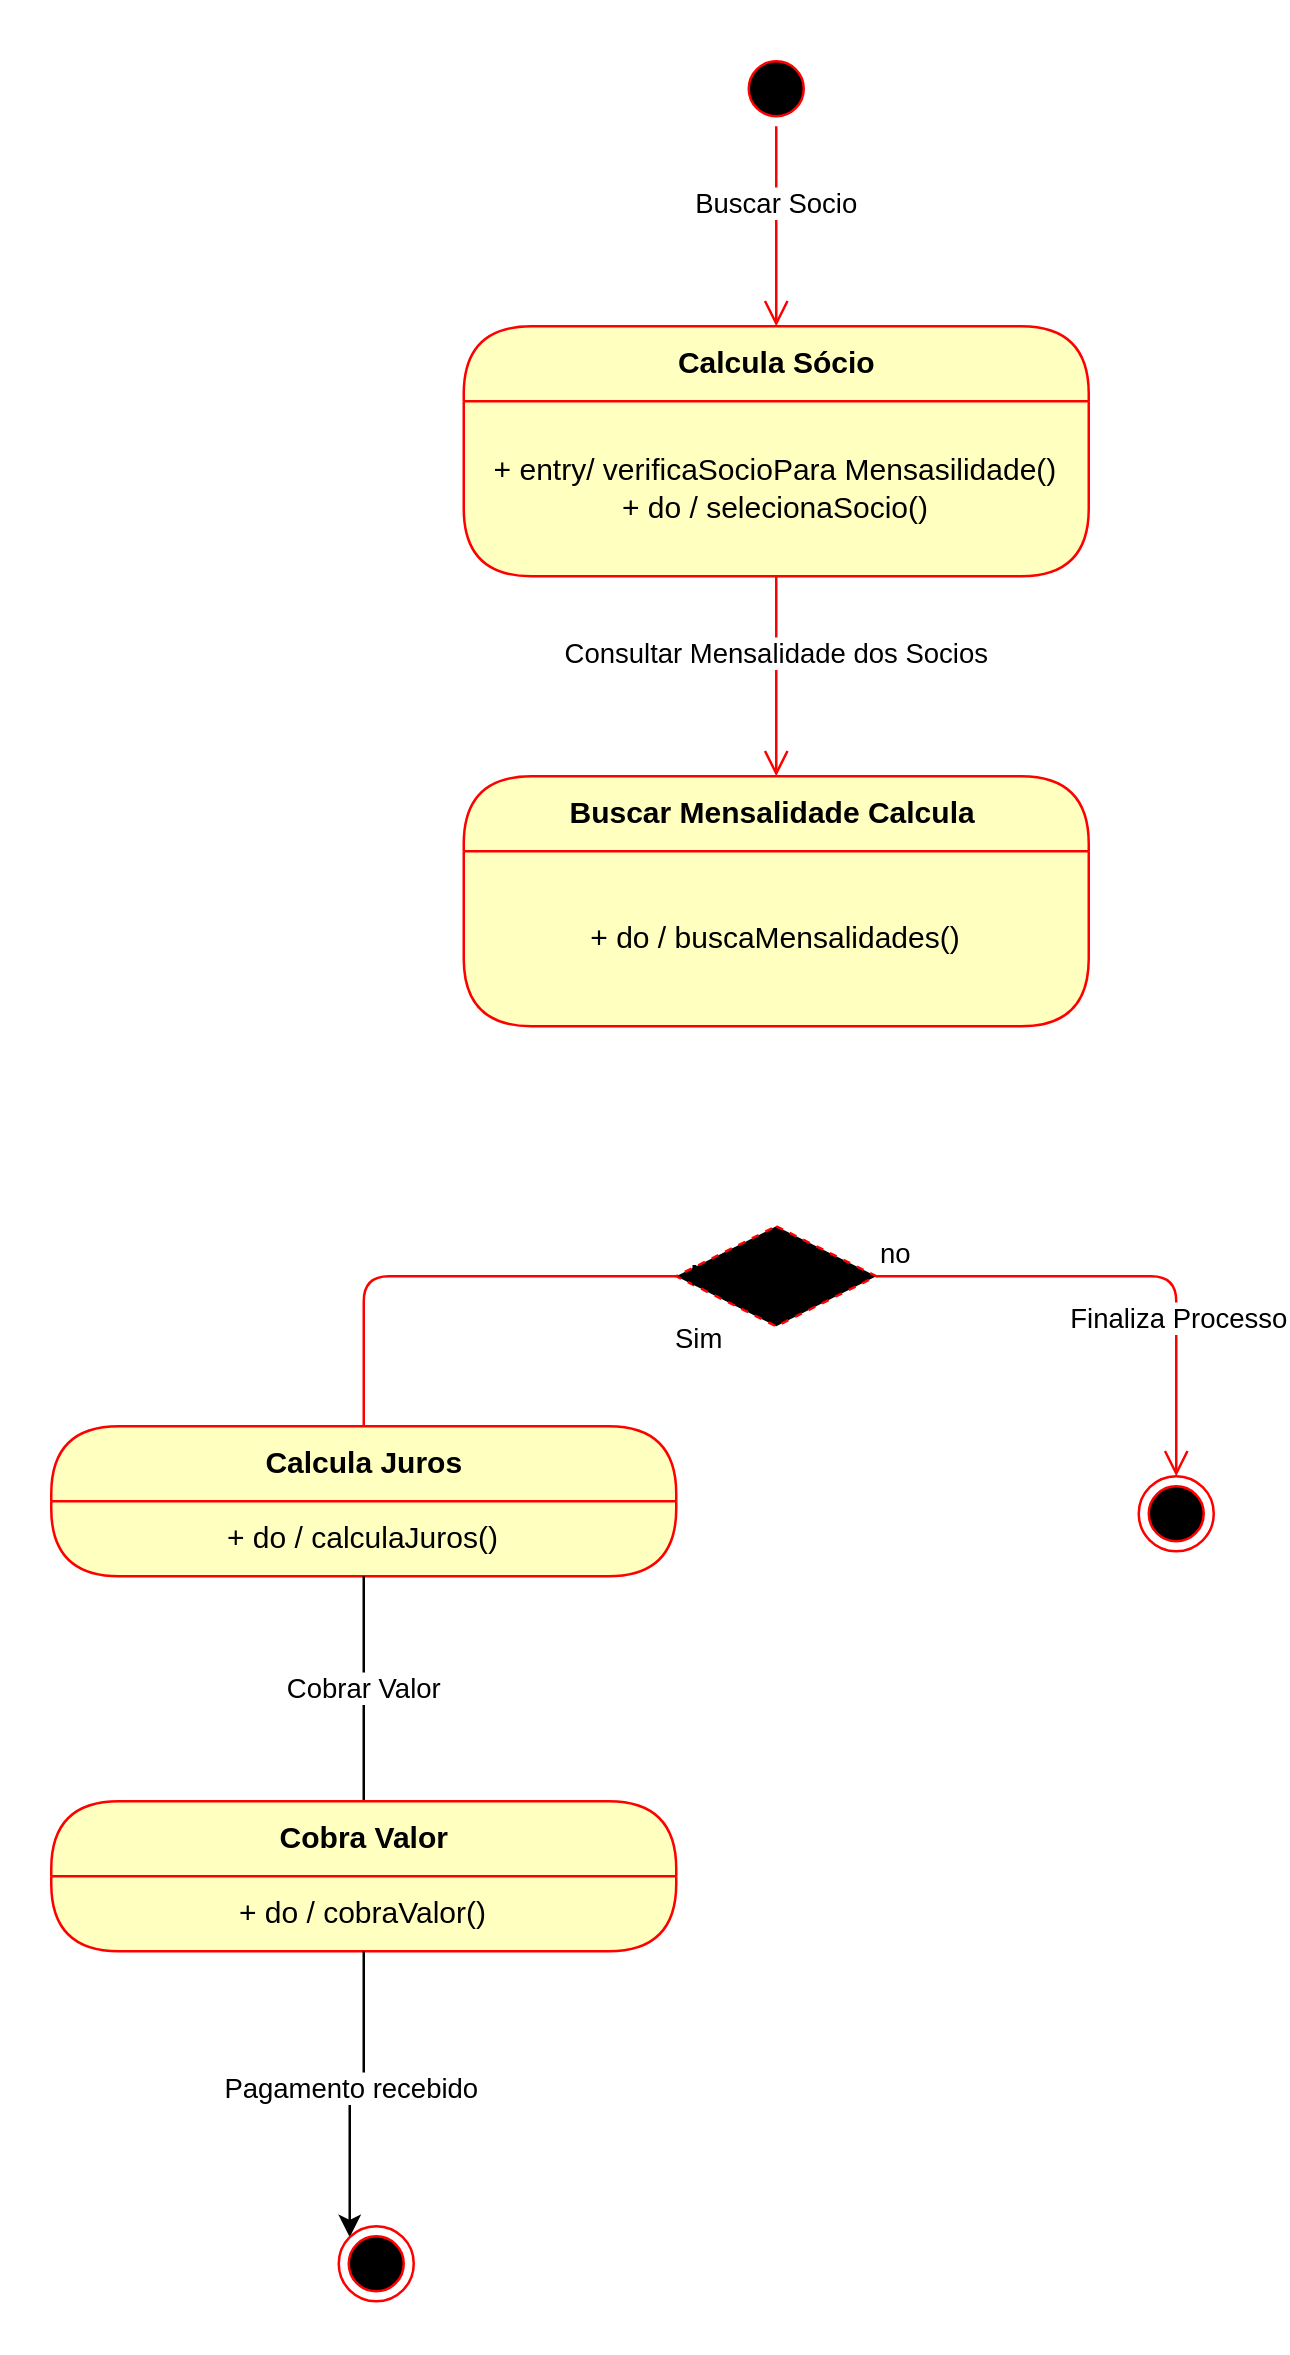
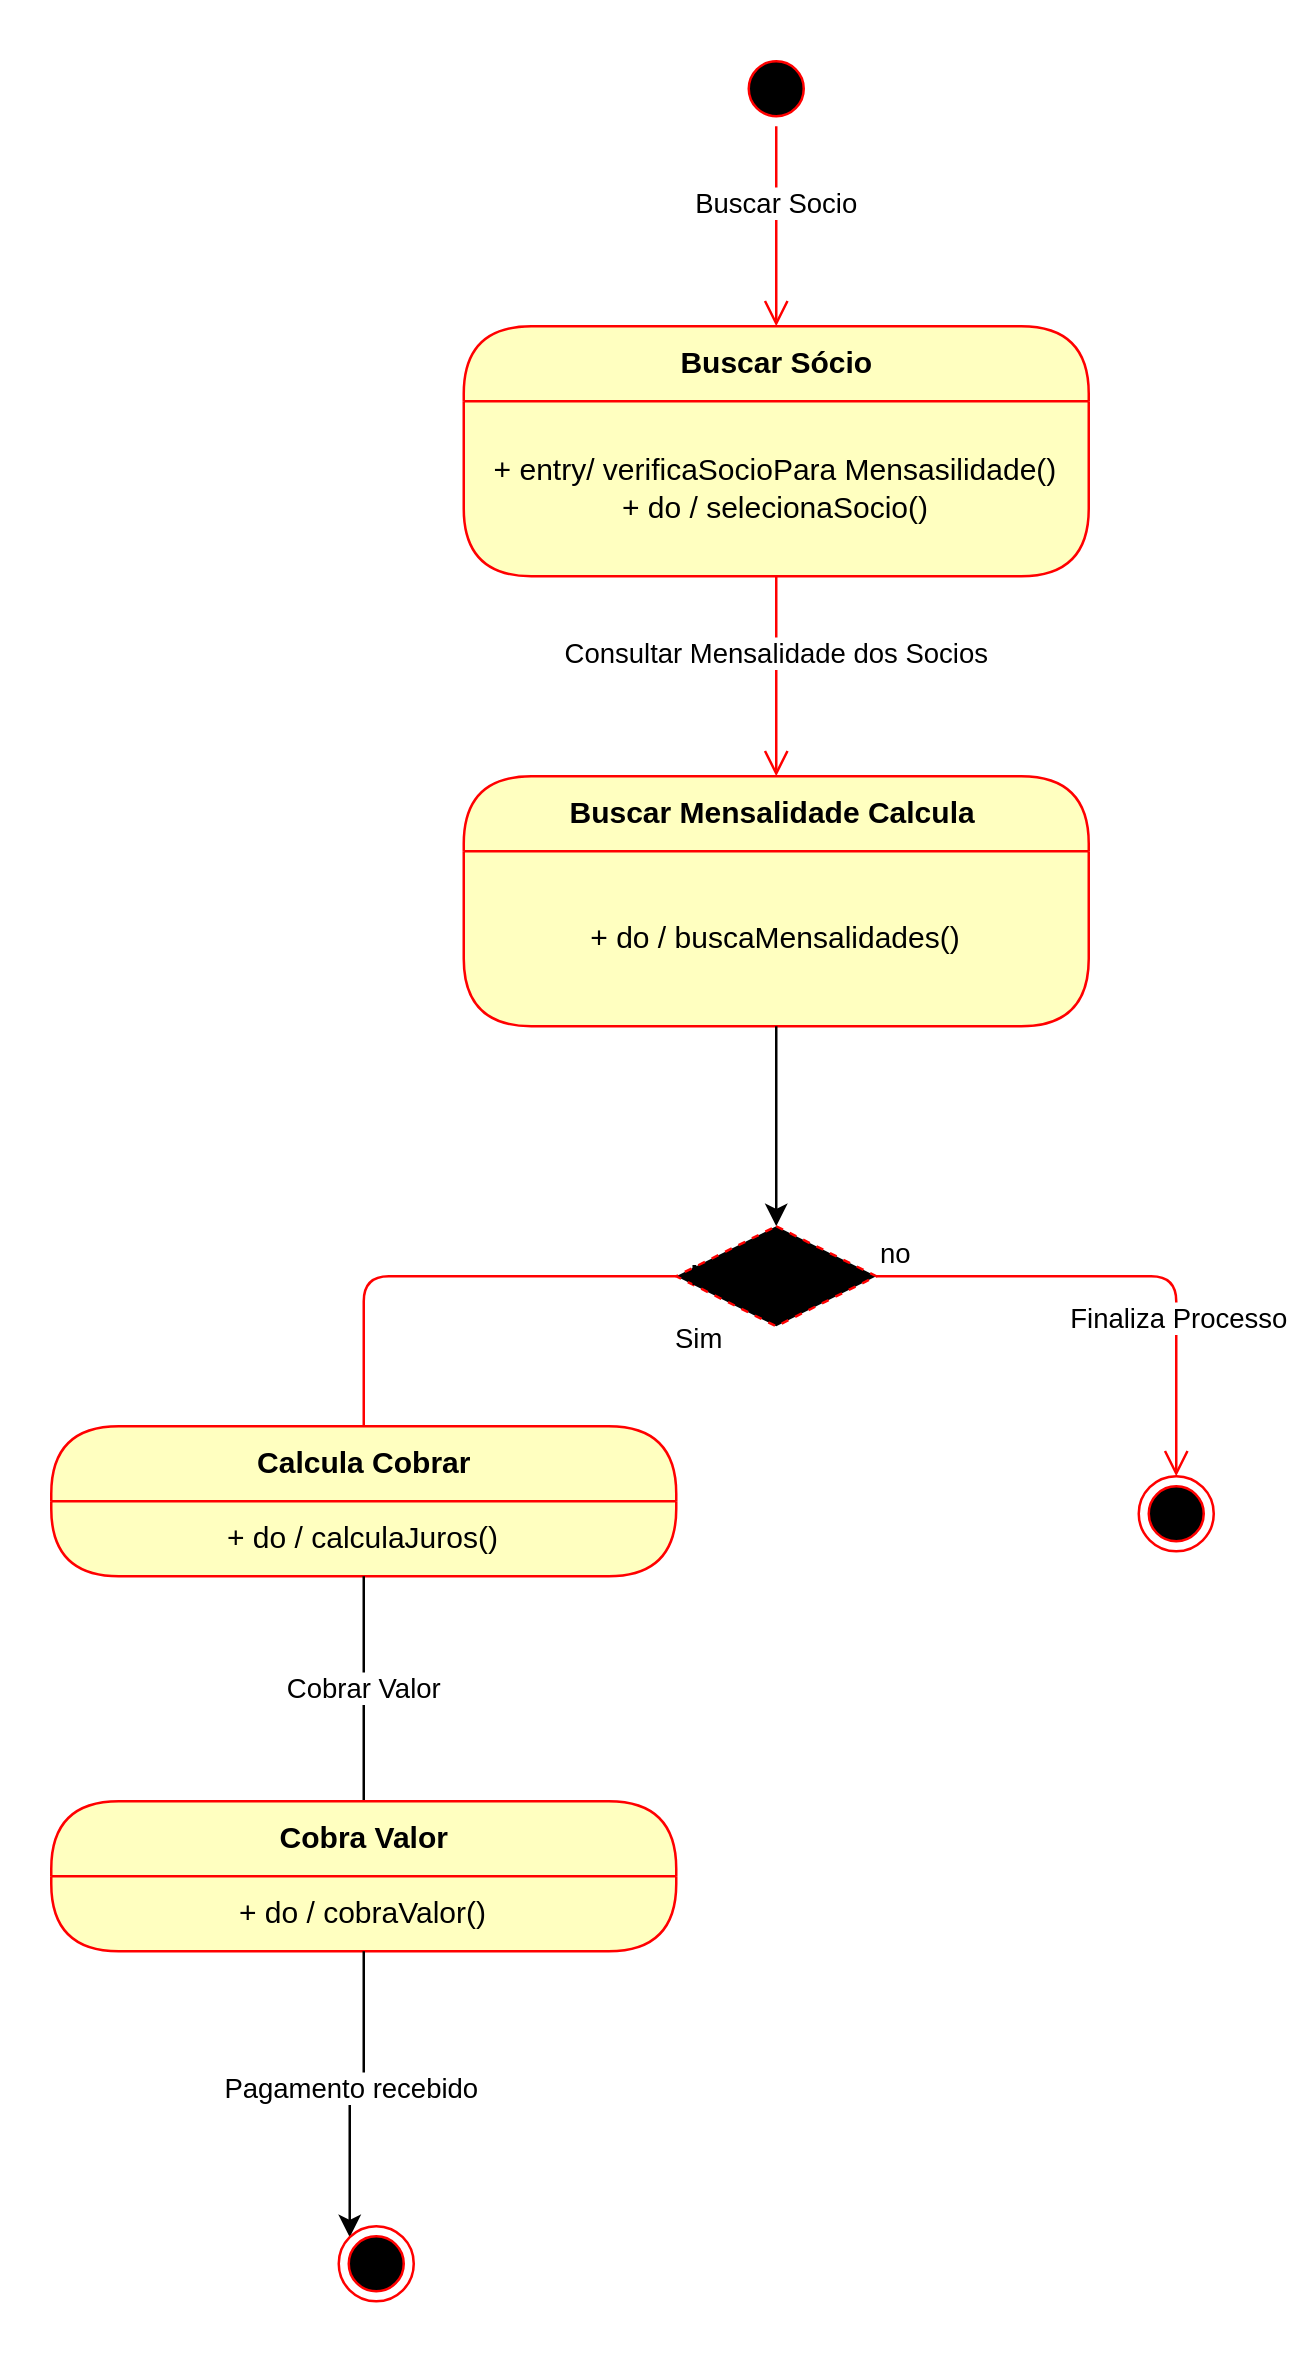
(778, 364) -> (778, 364)
none -> (776, 1118)
(365, 1464) -> (365, 1464)
